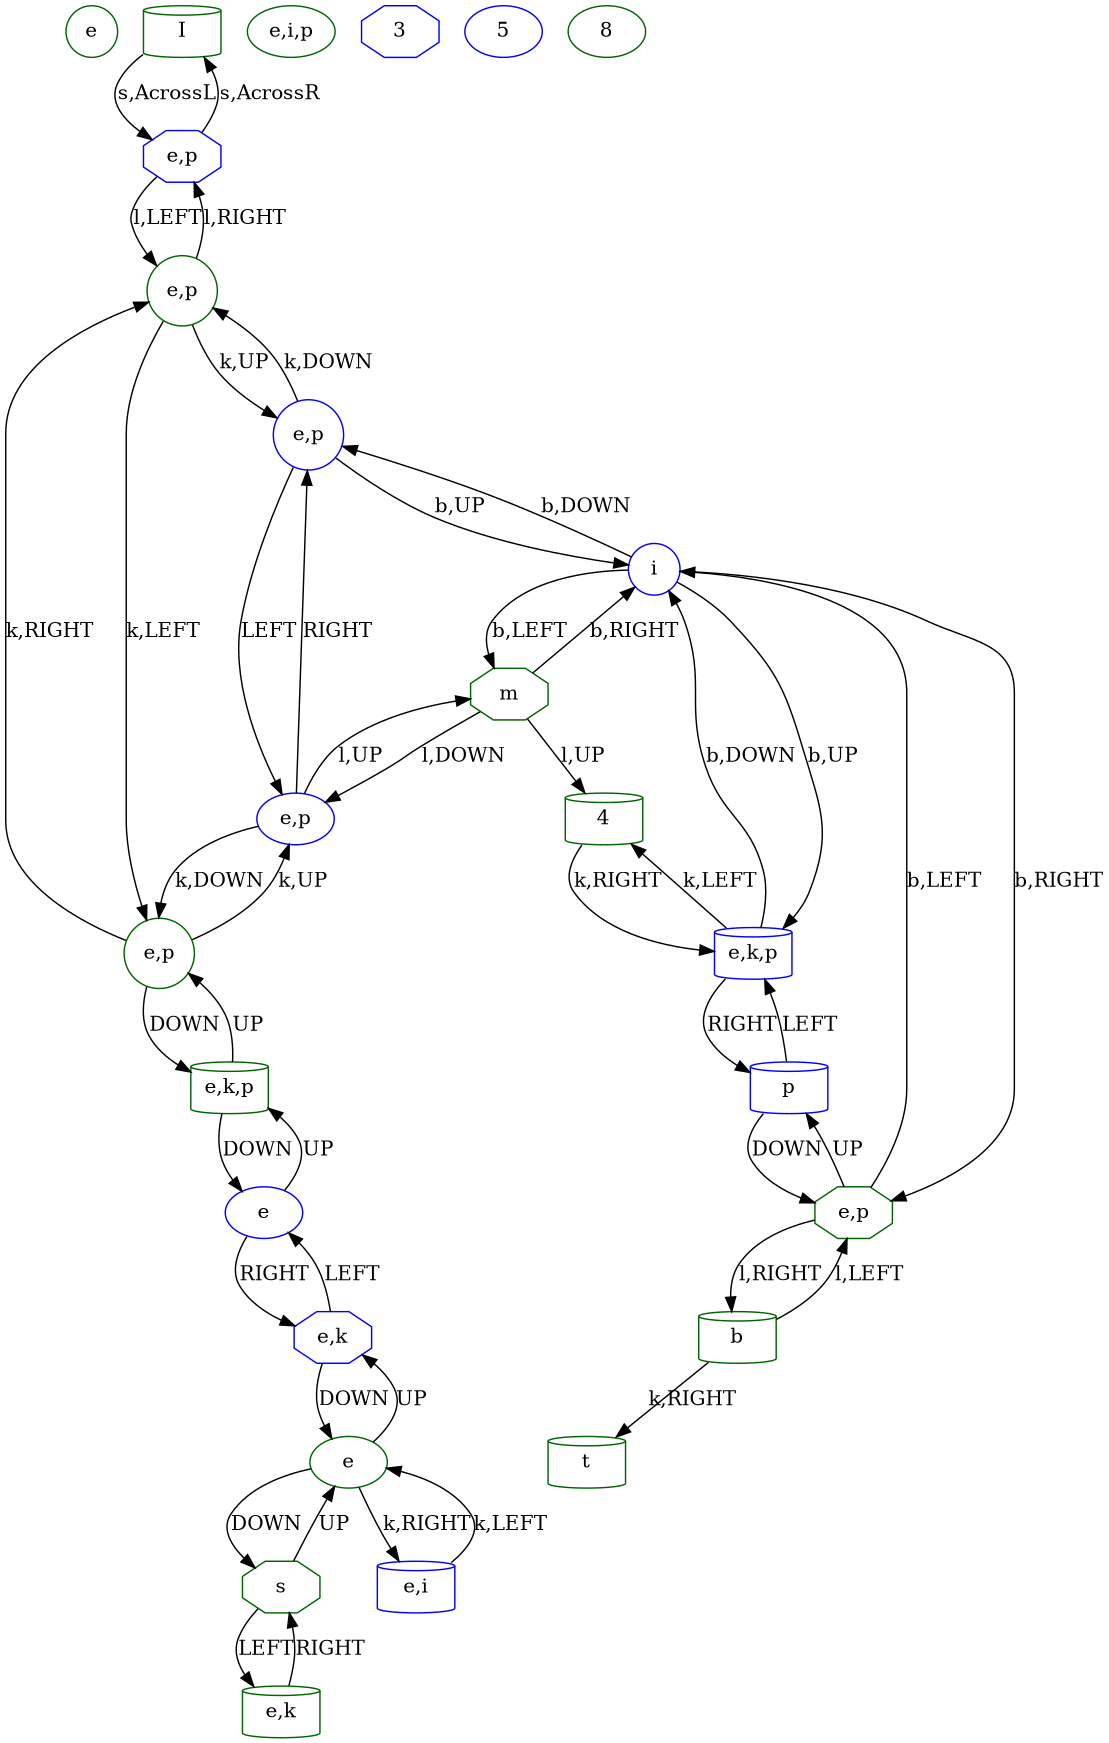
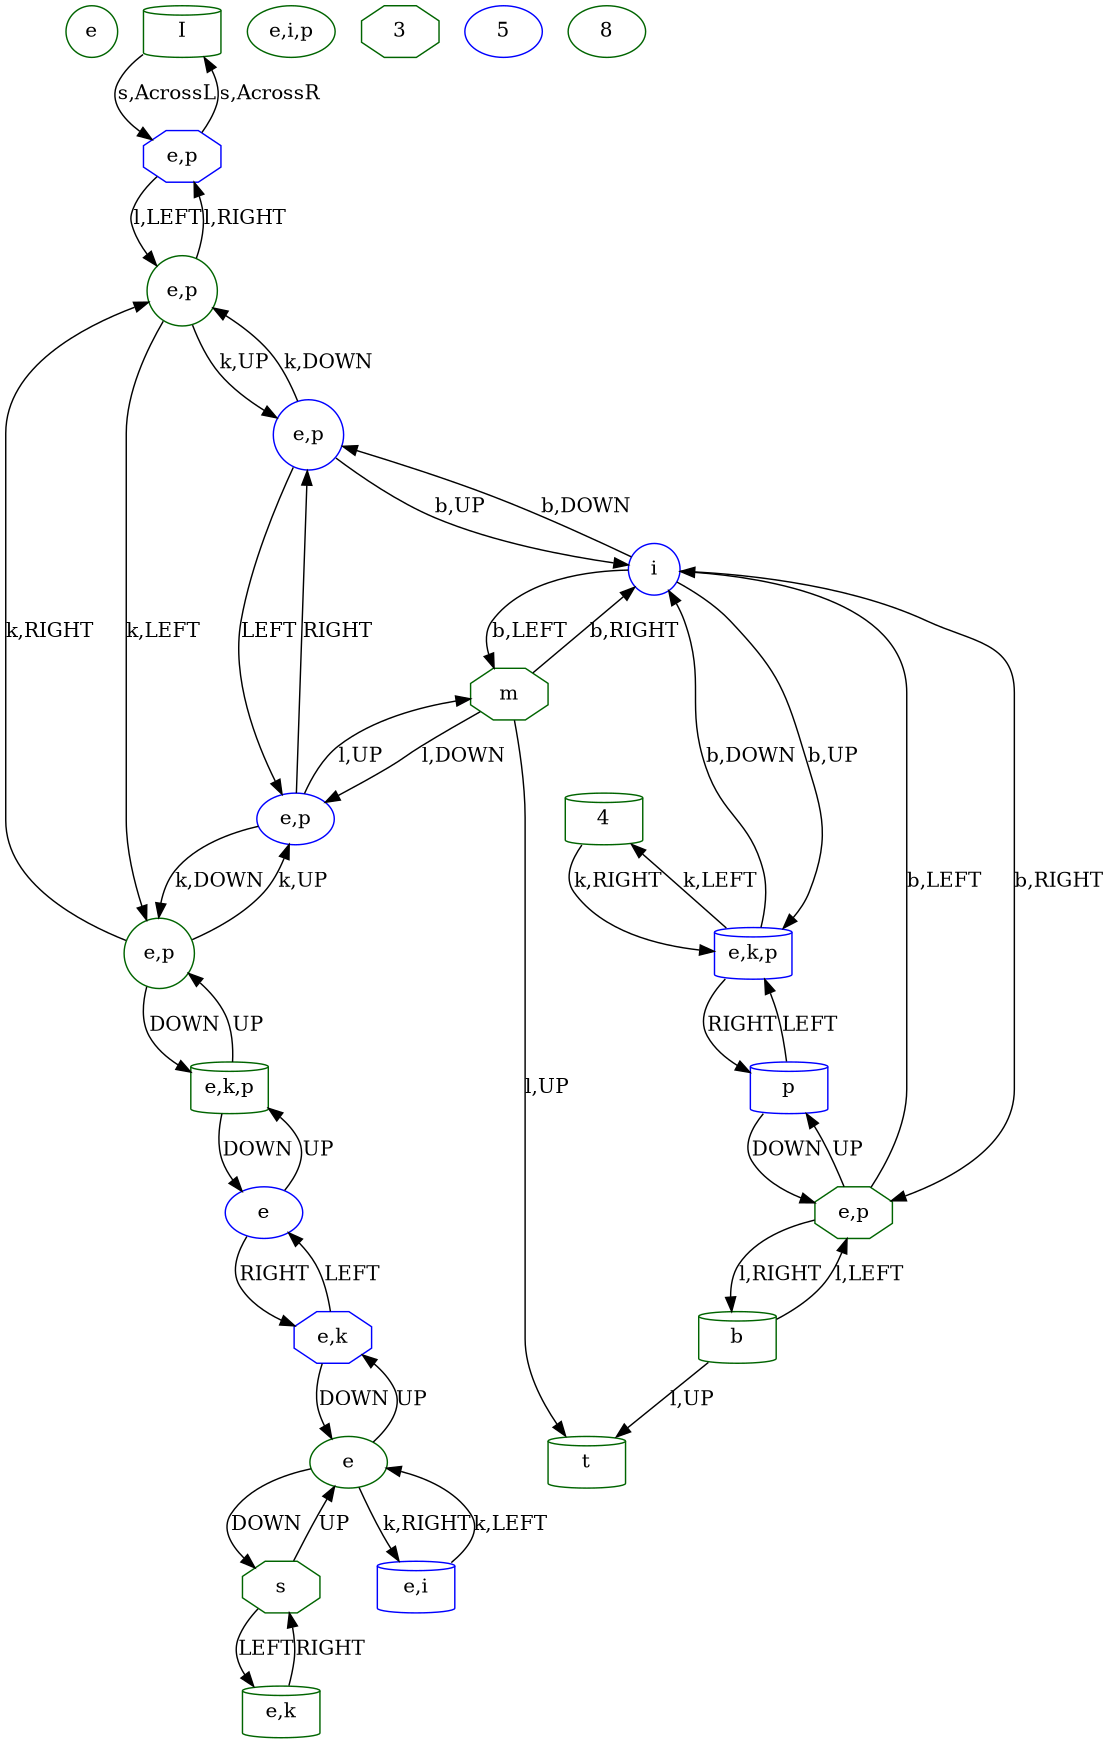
(400, 32) -> (400, 32)
(552, 750) -> (525, 1075)
(692, 1400) -> (692, 1400)
